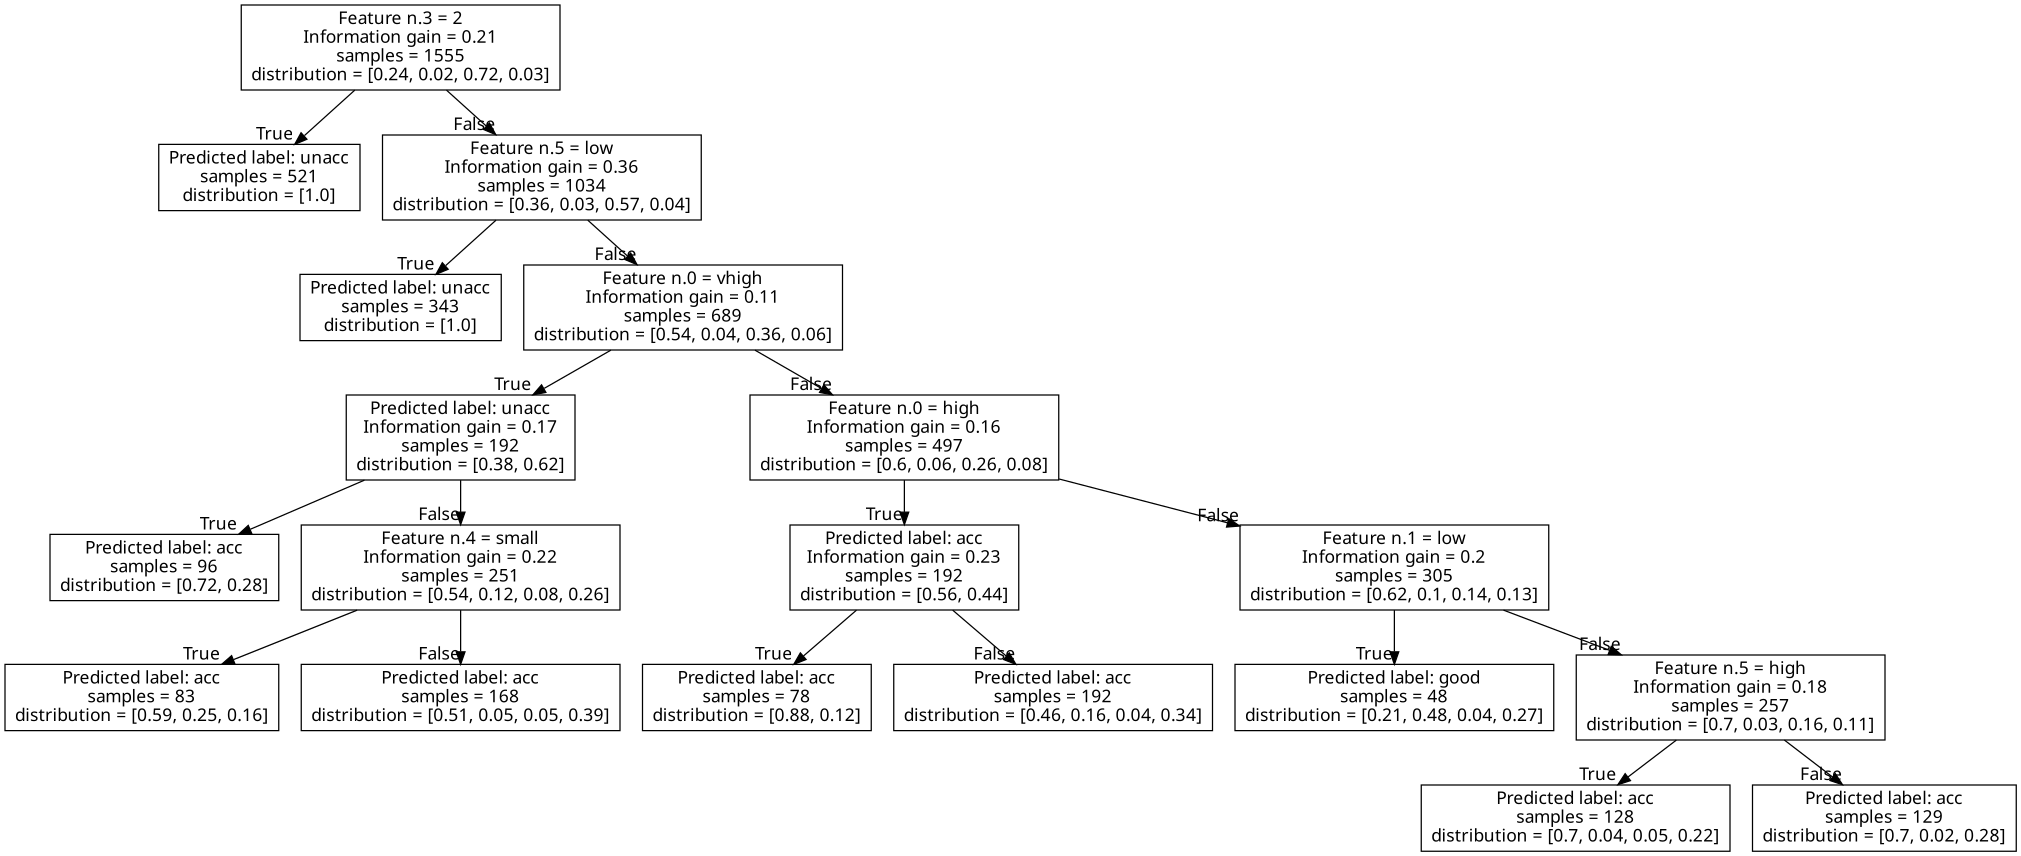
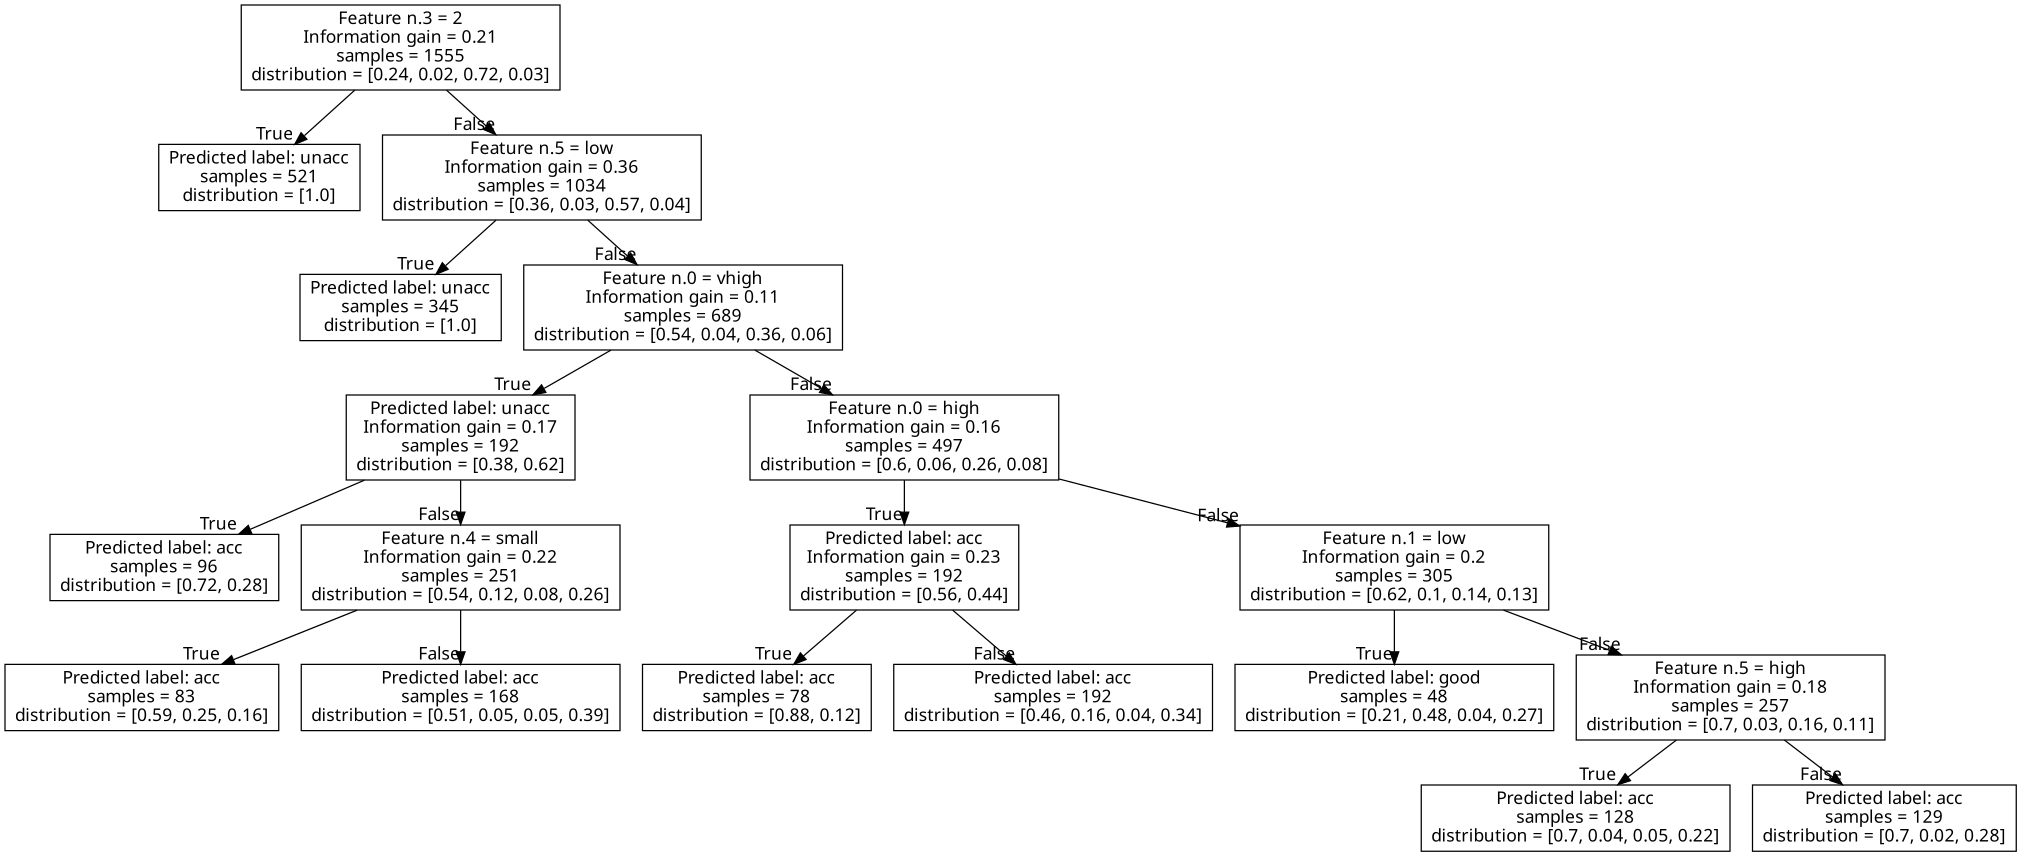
(401, 308) -> (401, 308)
